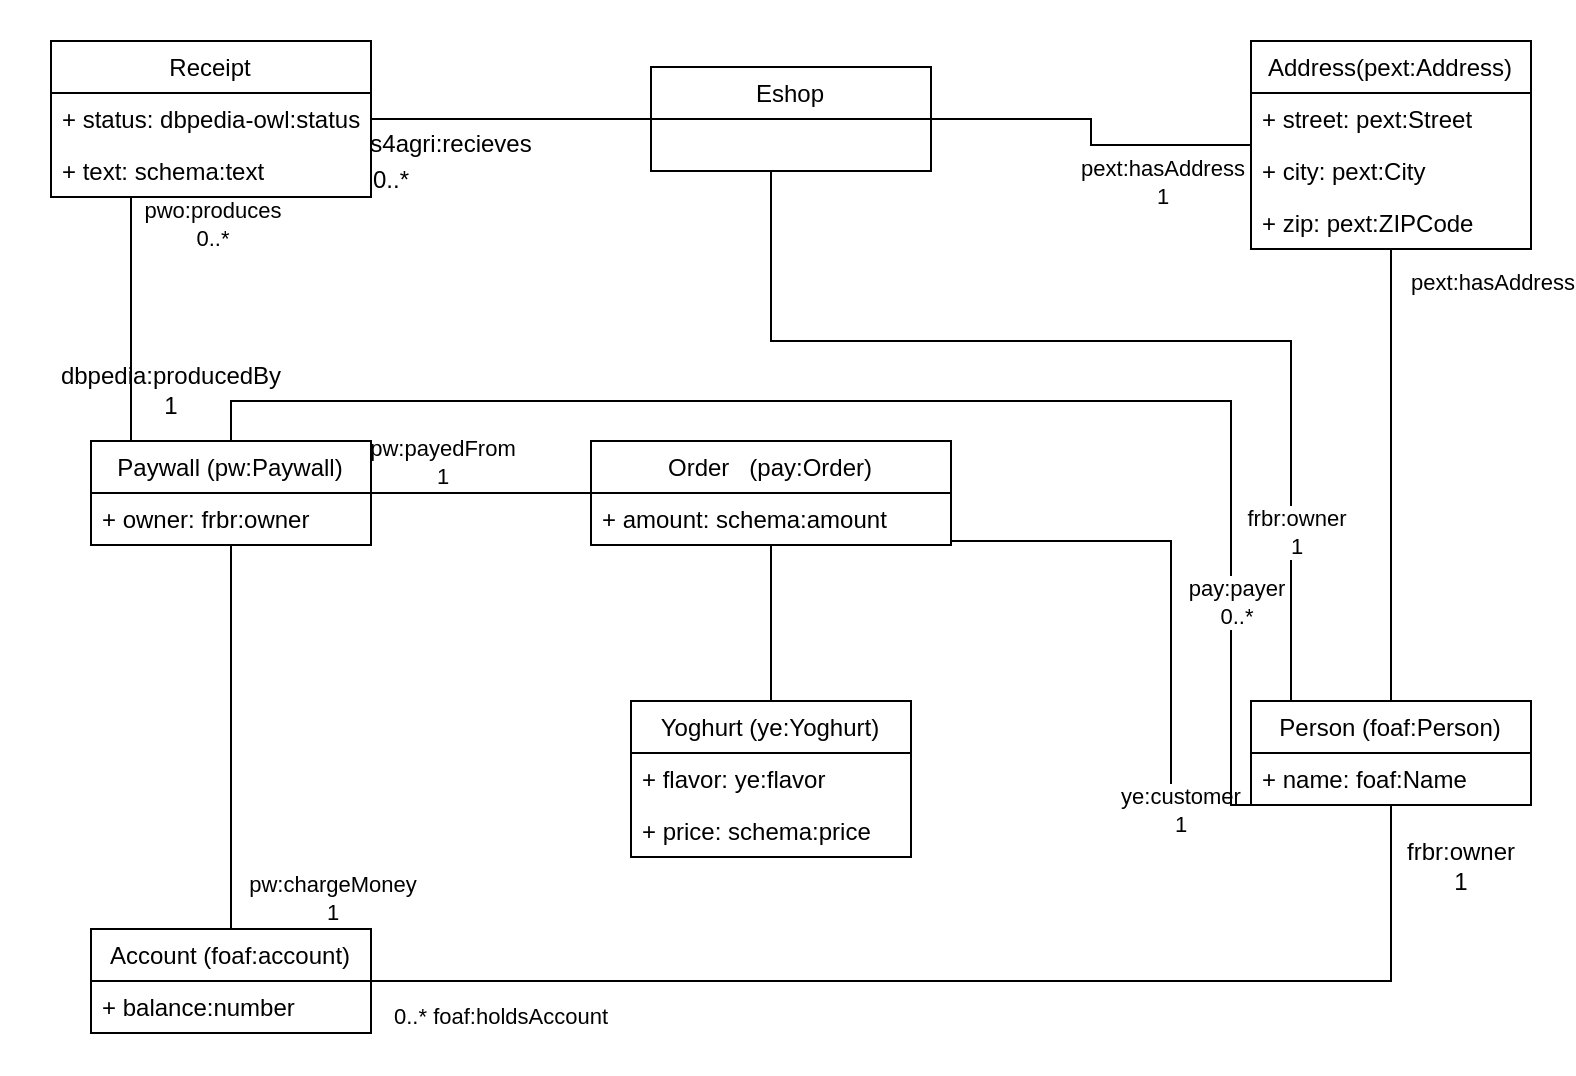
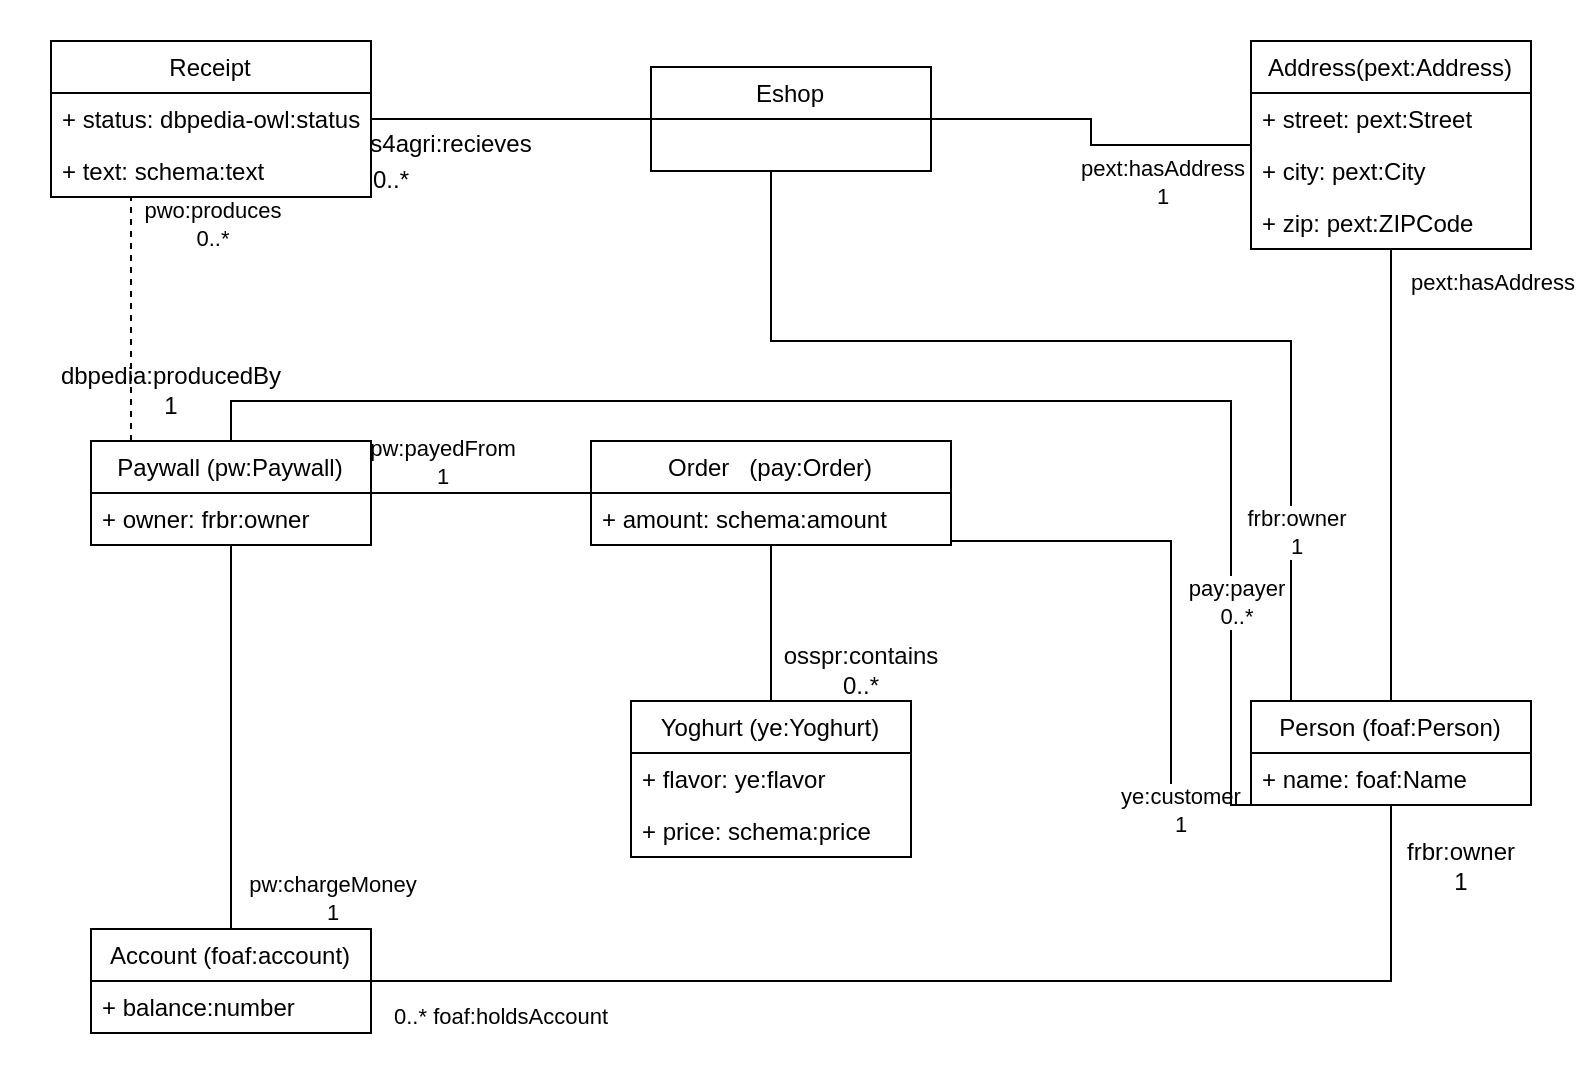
(131, 319) -> (131, 319)
none -> (861, 671)
